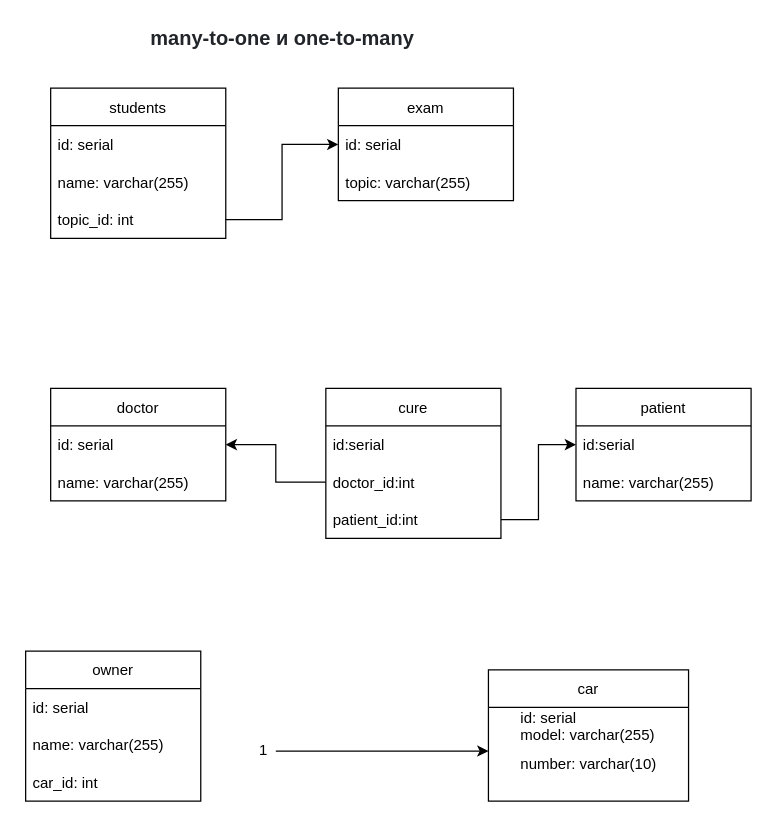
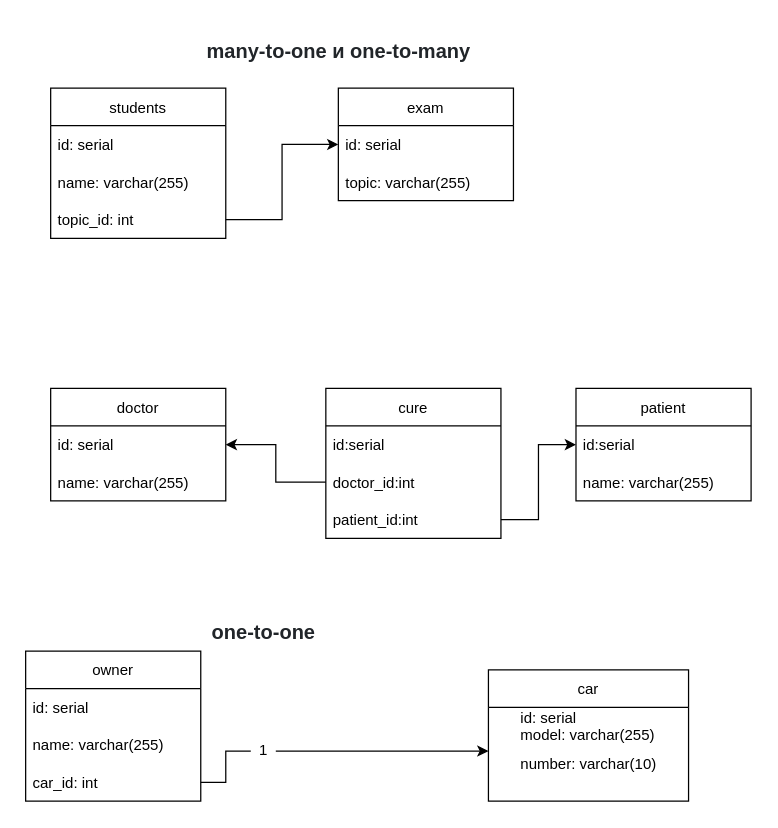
(282, 38) -> (338, 51)
none -> (263, 632)
none -> (226, 766)
